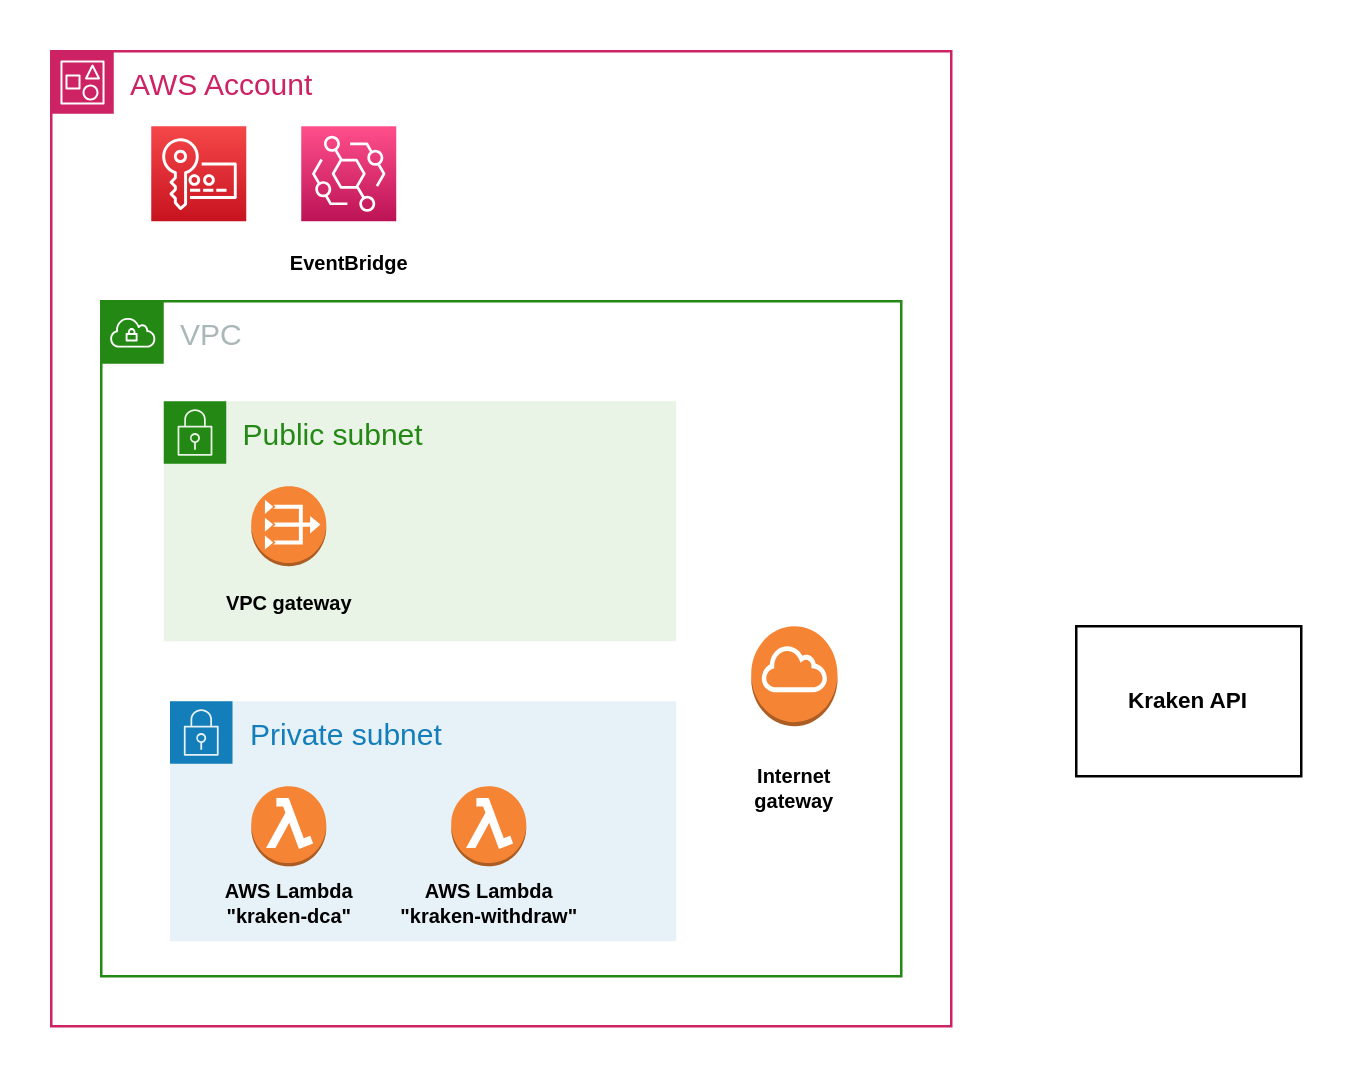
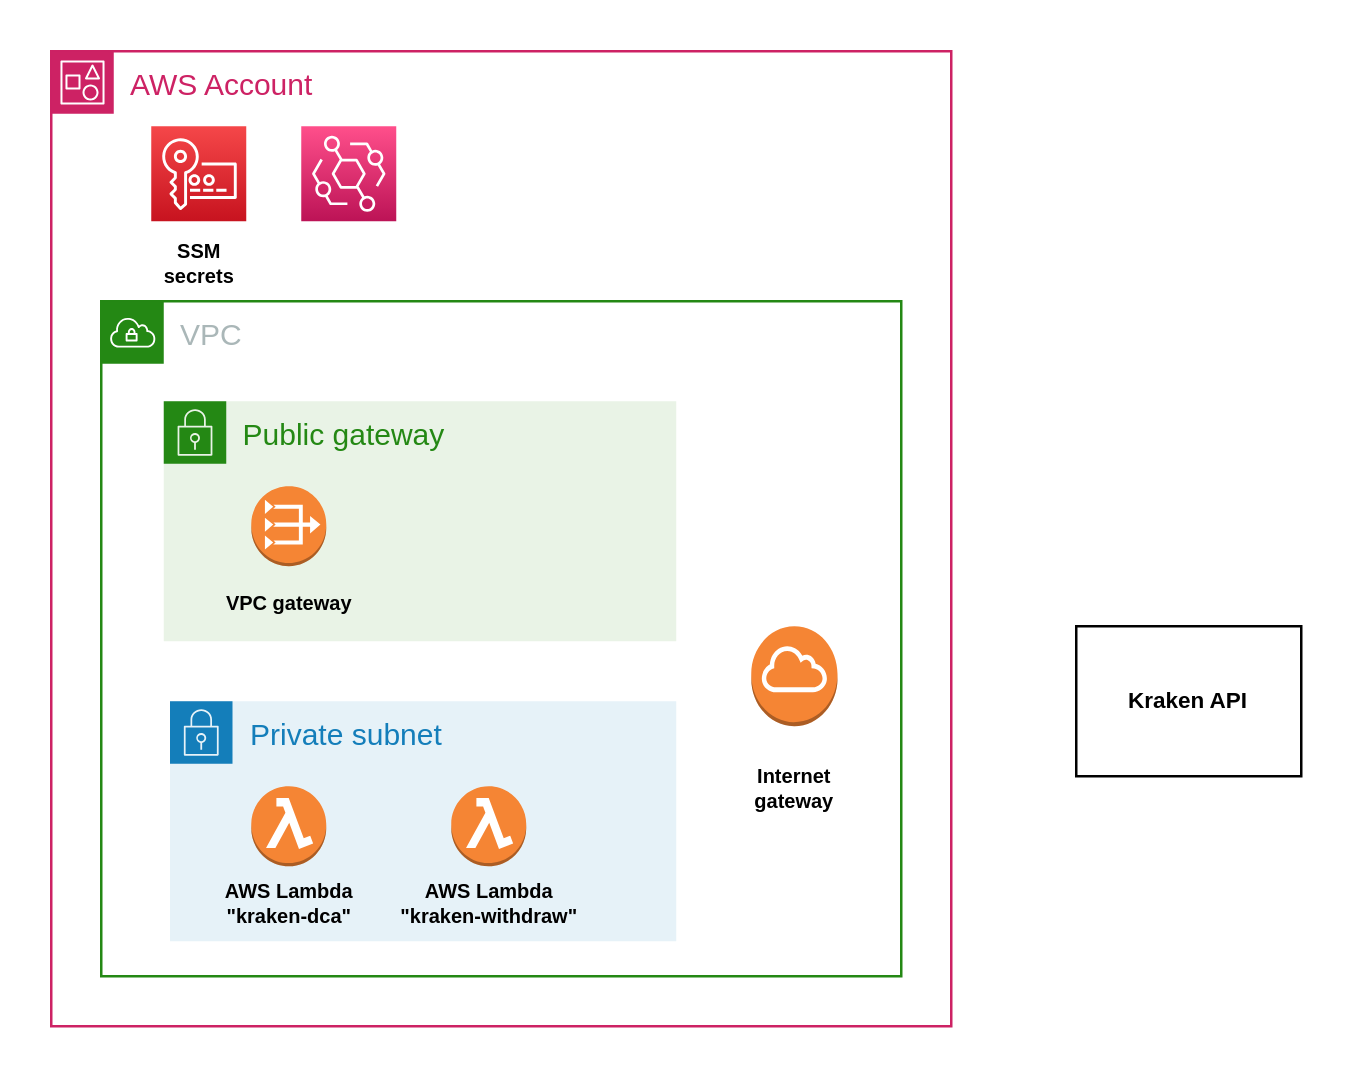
none -> (199, 264)
(349, 264) -> none
(341, 437) -> (350, 437)
